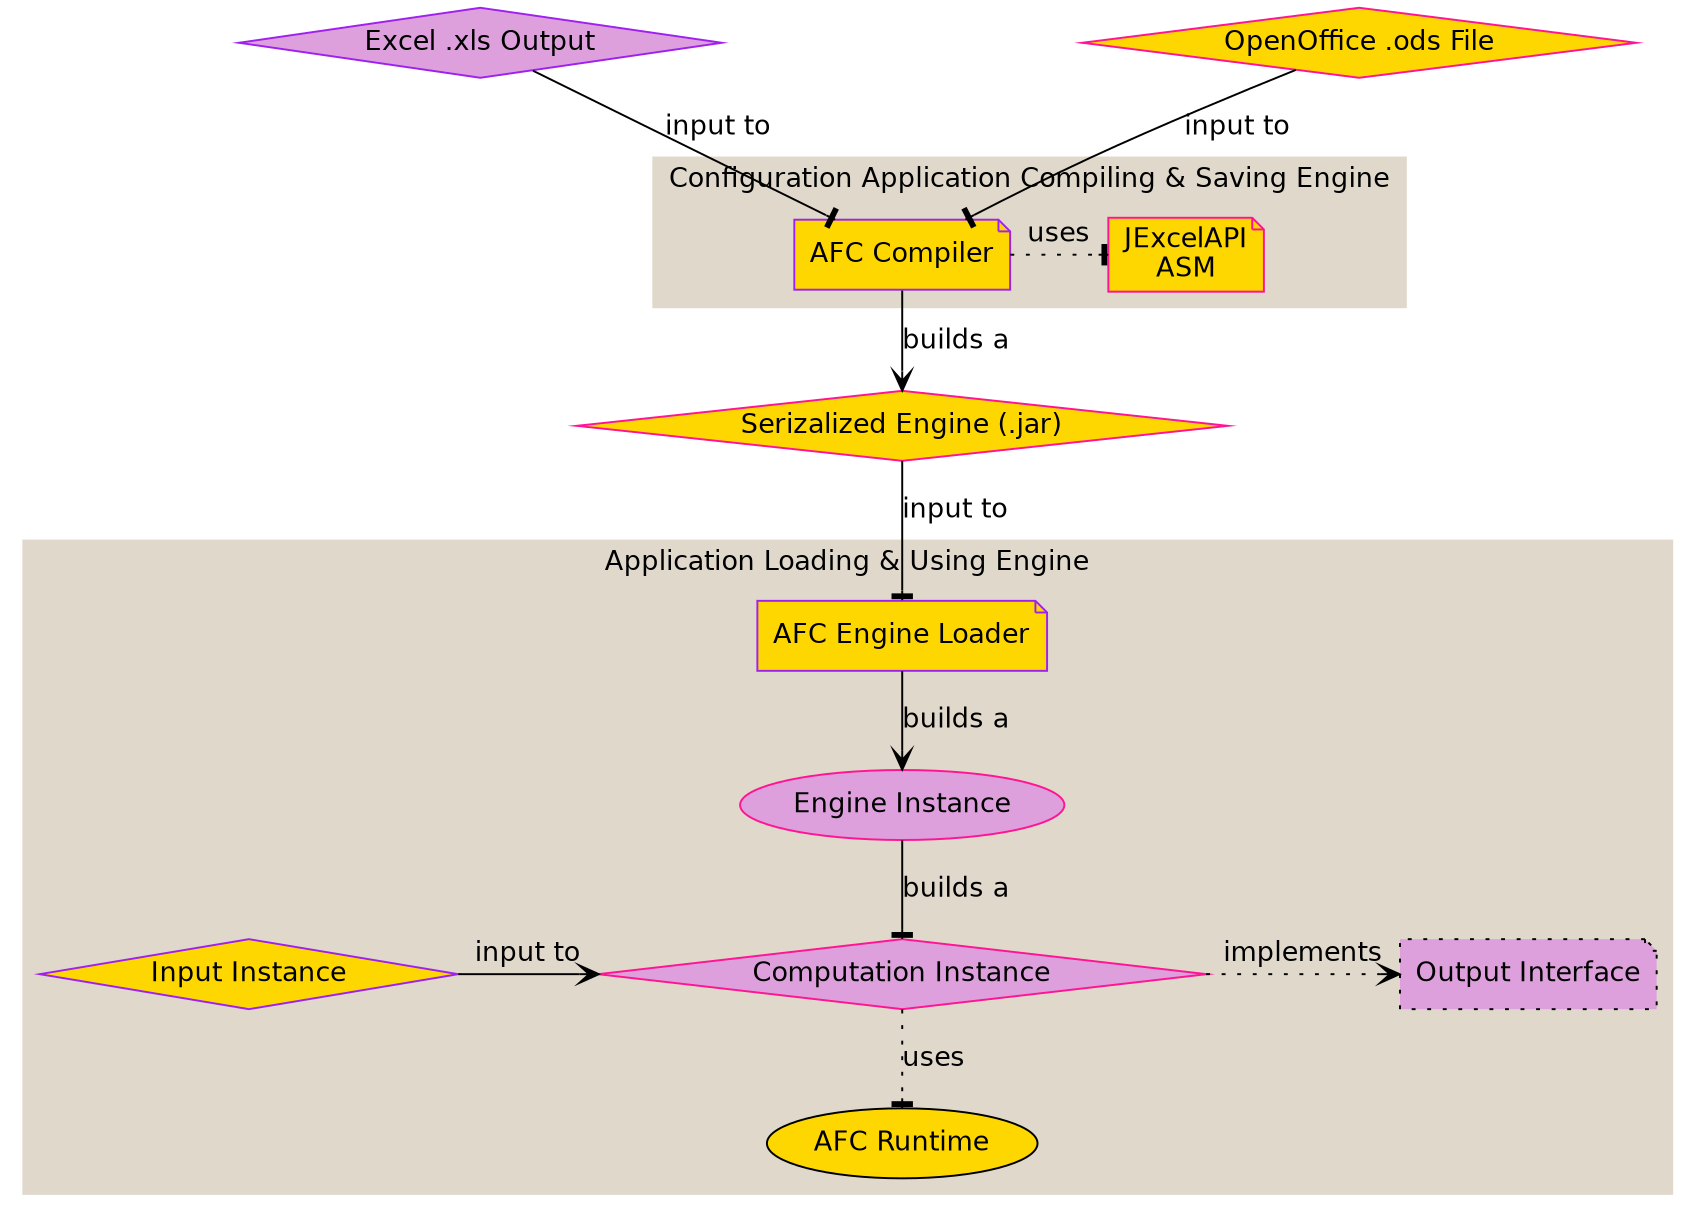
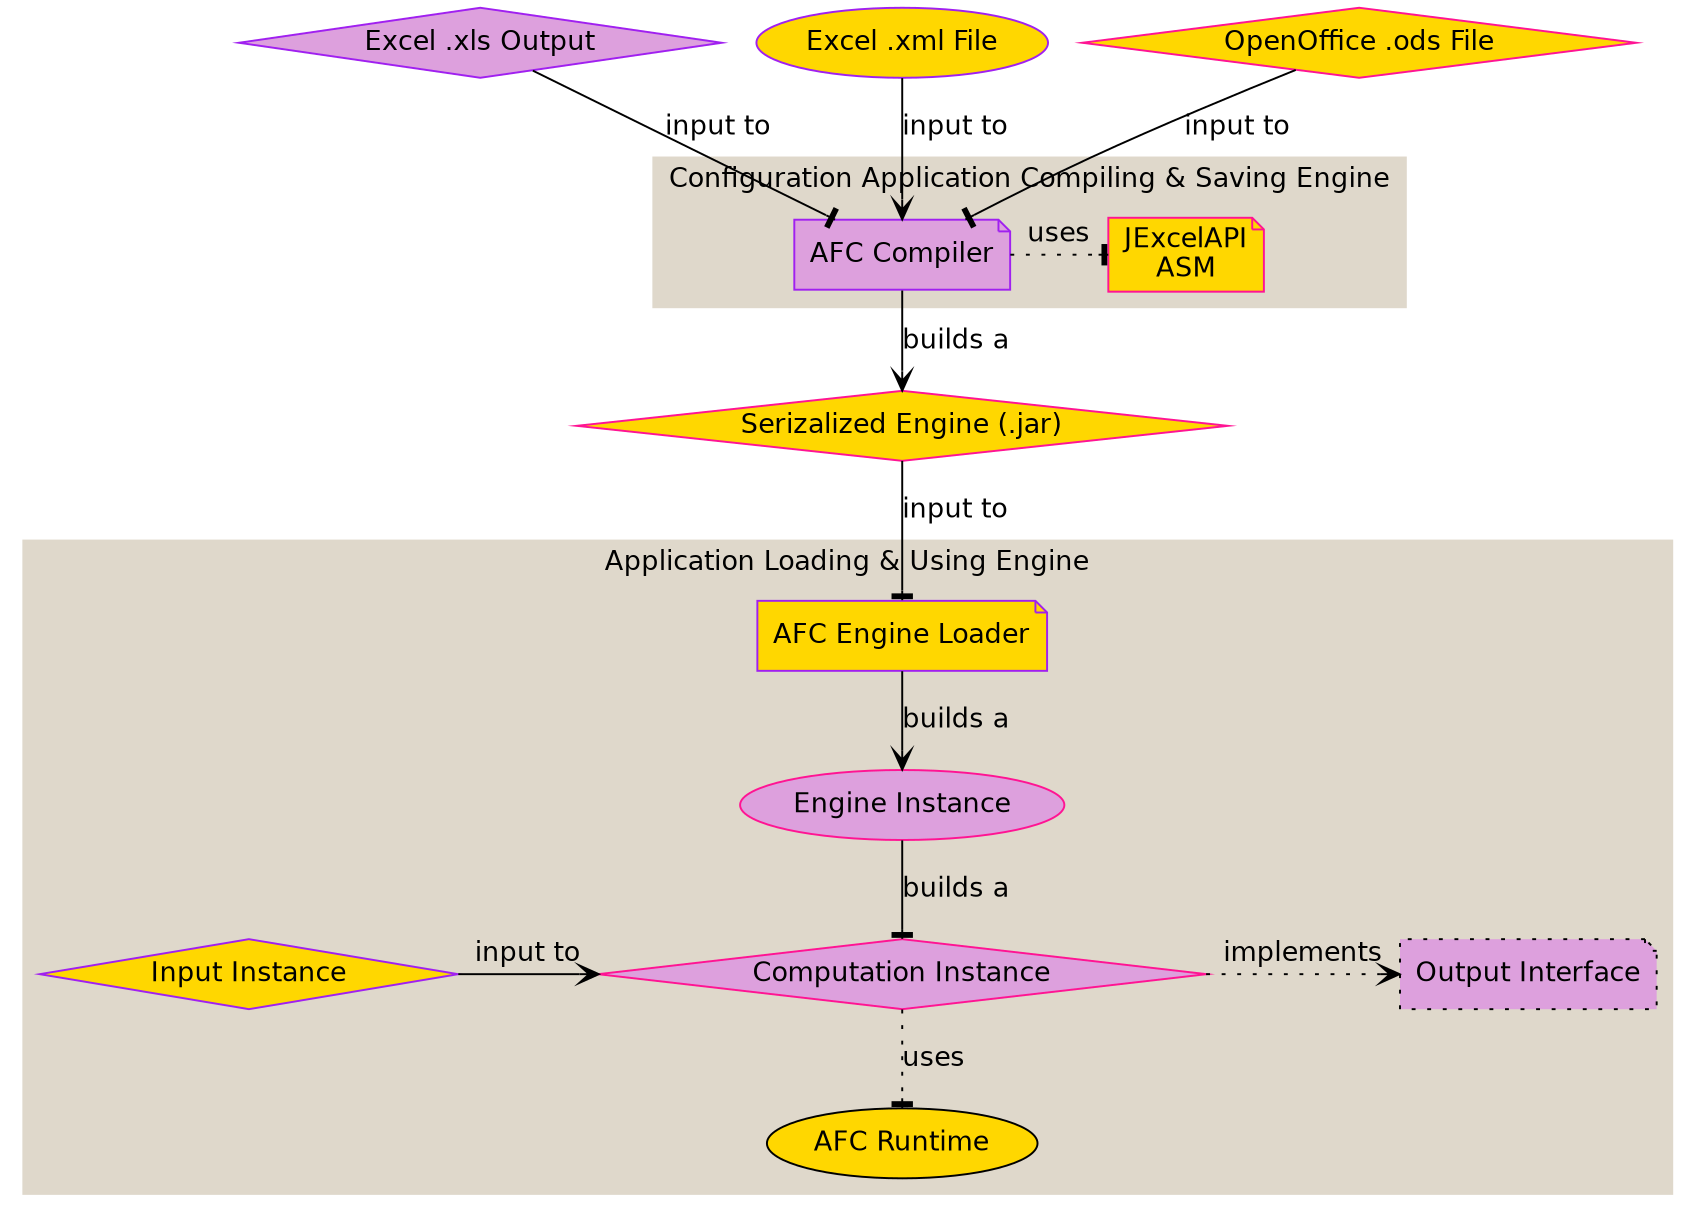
none -> (902, 43)
(902, 255) -> (902, 255)
